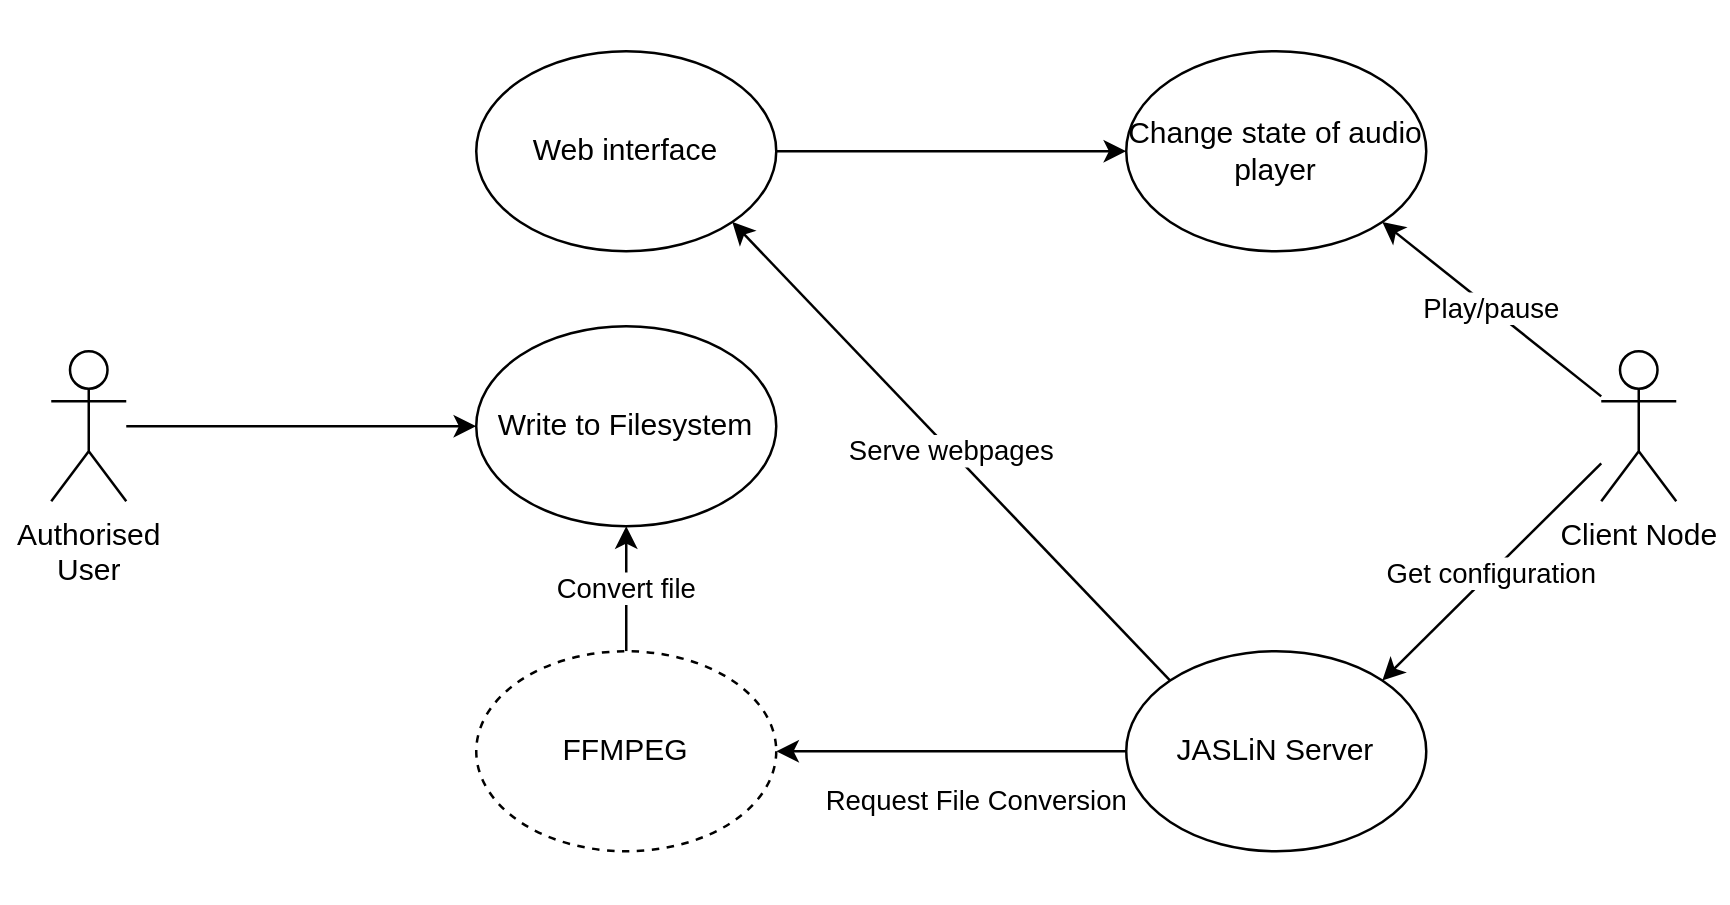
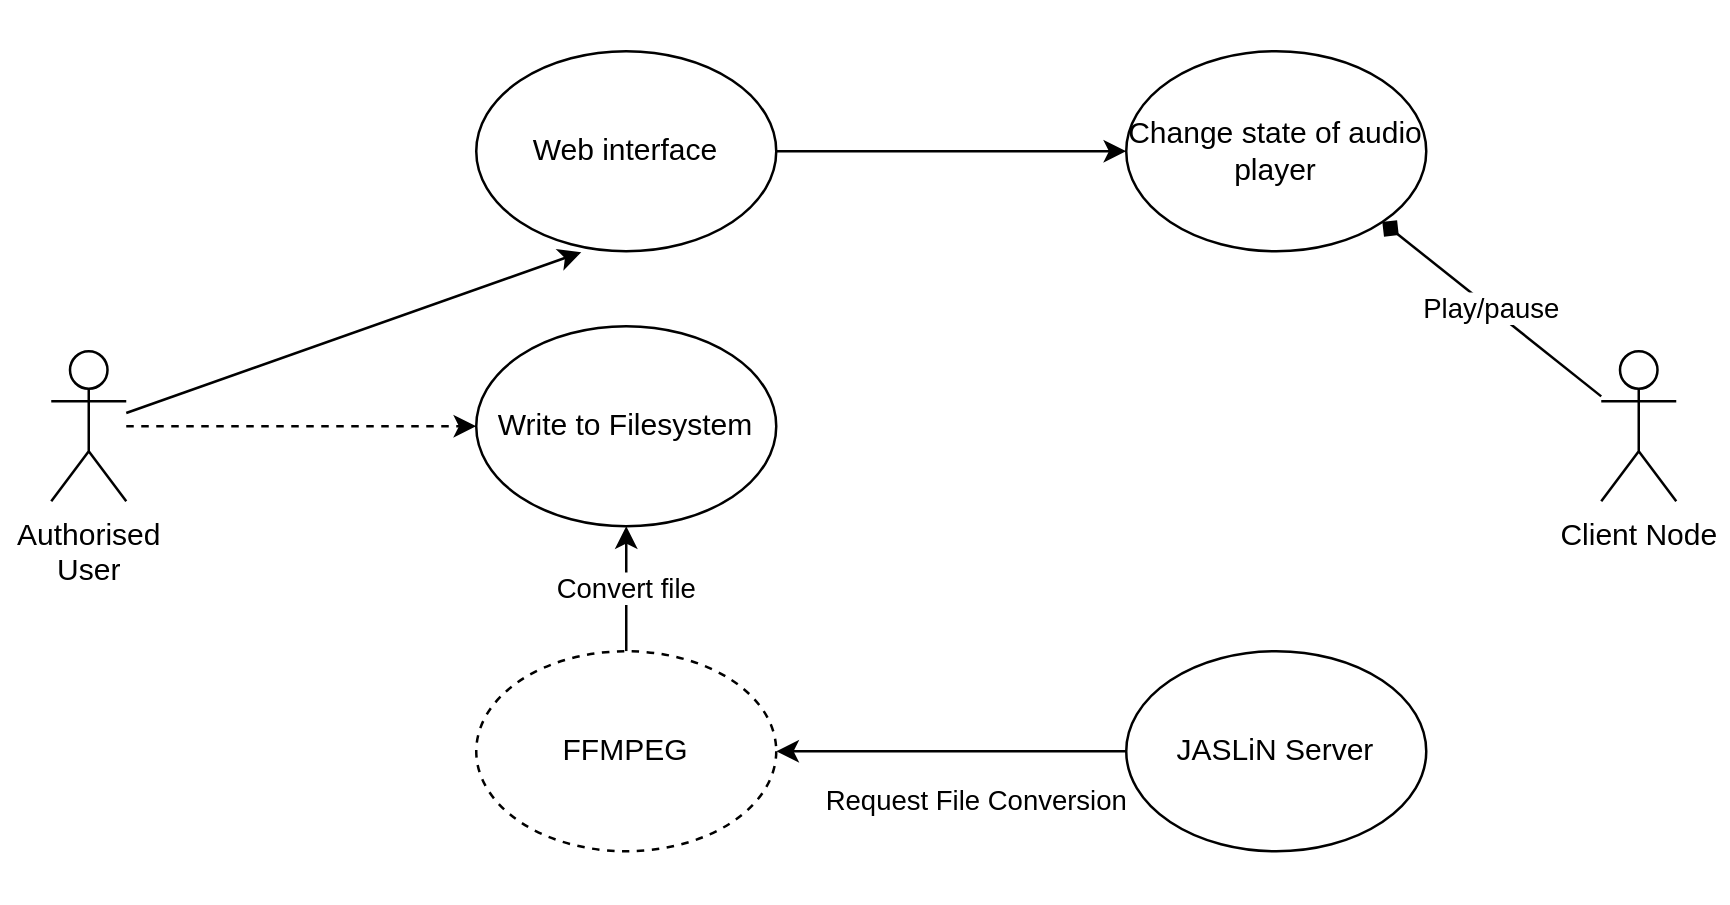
(1396, 233) -> (1398, 235)
none -> (346, 335)
(292, 426) -> (292, 426)
(1057, 562) -> none
(1446, 618) -> none
